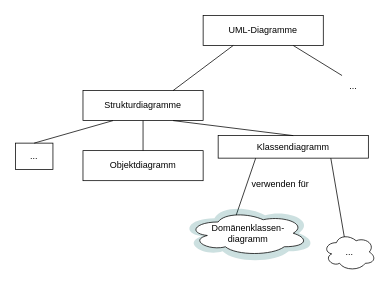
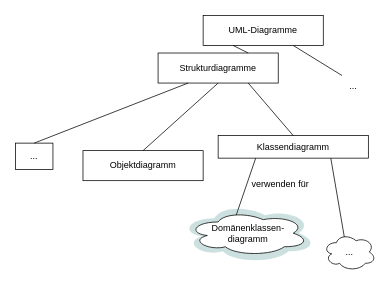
(143, 105) -> (218, 68)
